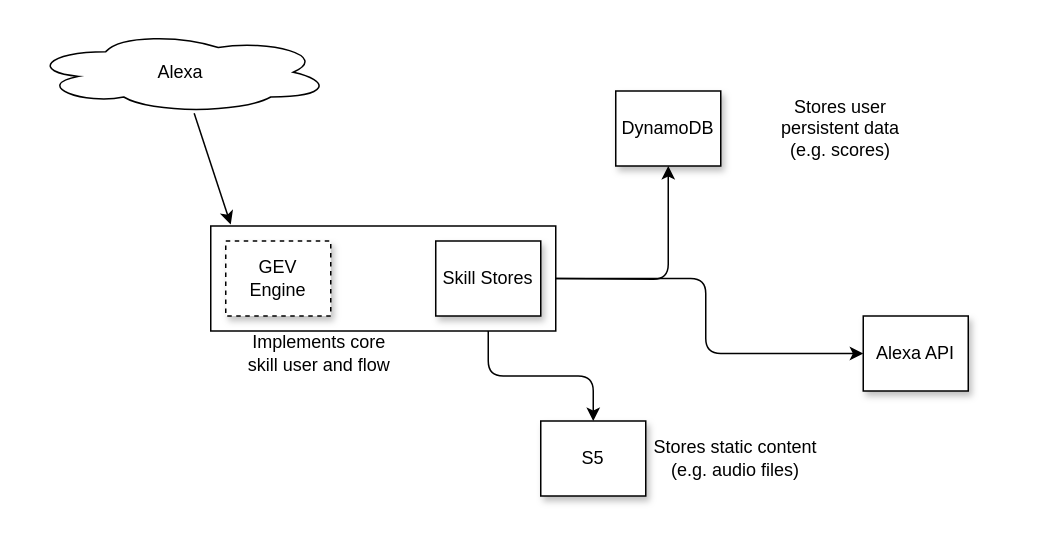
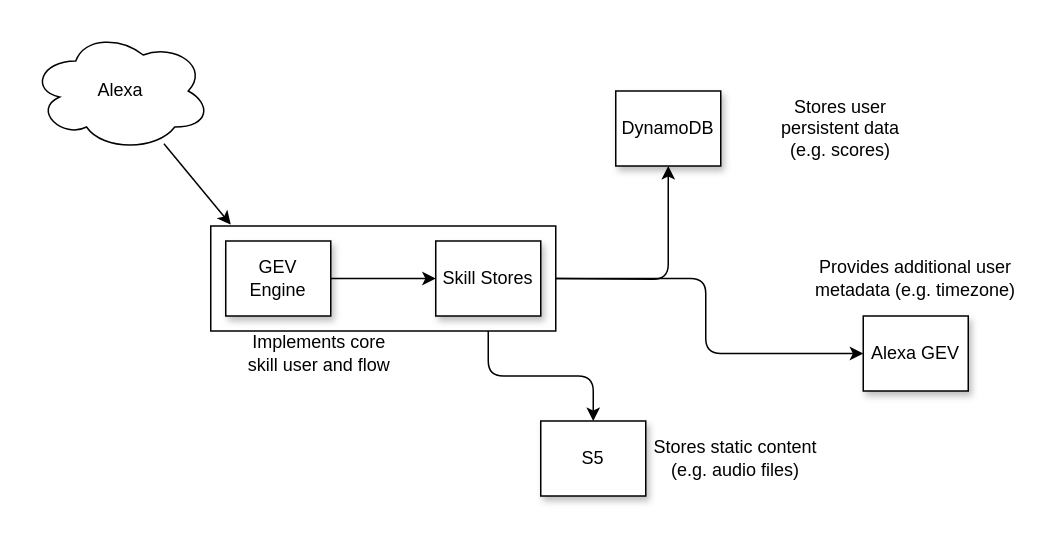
(181, 72) -> (121, 91)
(278, 278) -> (278, 278)
none -> (378, 278)
none -> (916, 278)
(916, 353) -> (916, 353)
